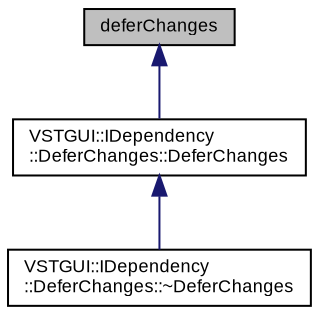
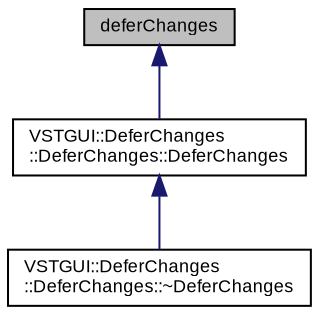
(159, 147) -> (159, 147)
(159, 278) -> (159, 278)
